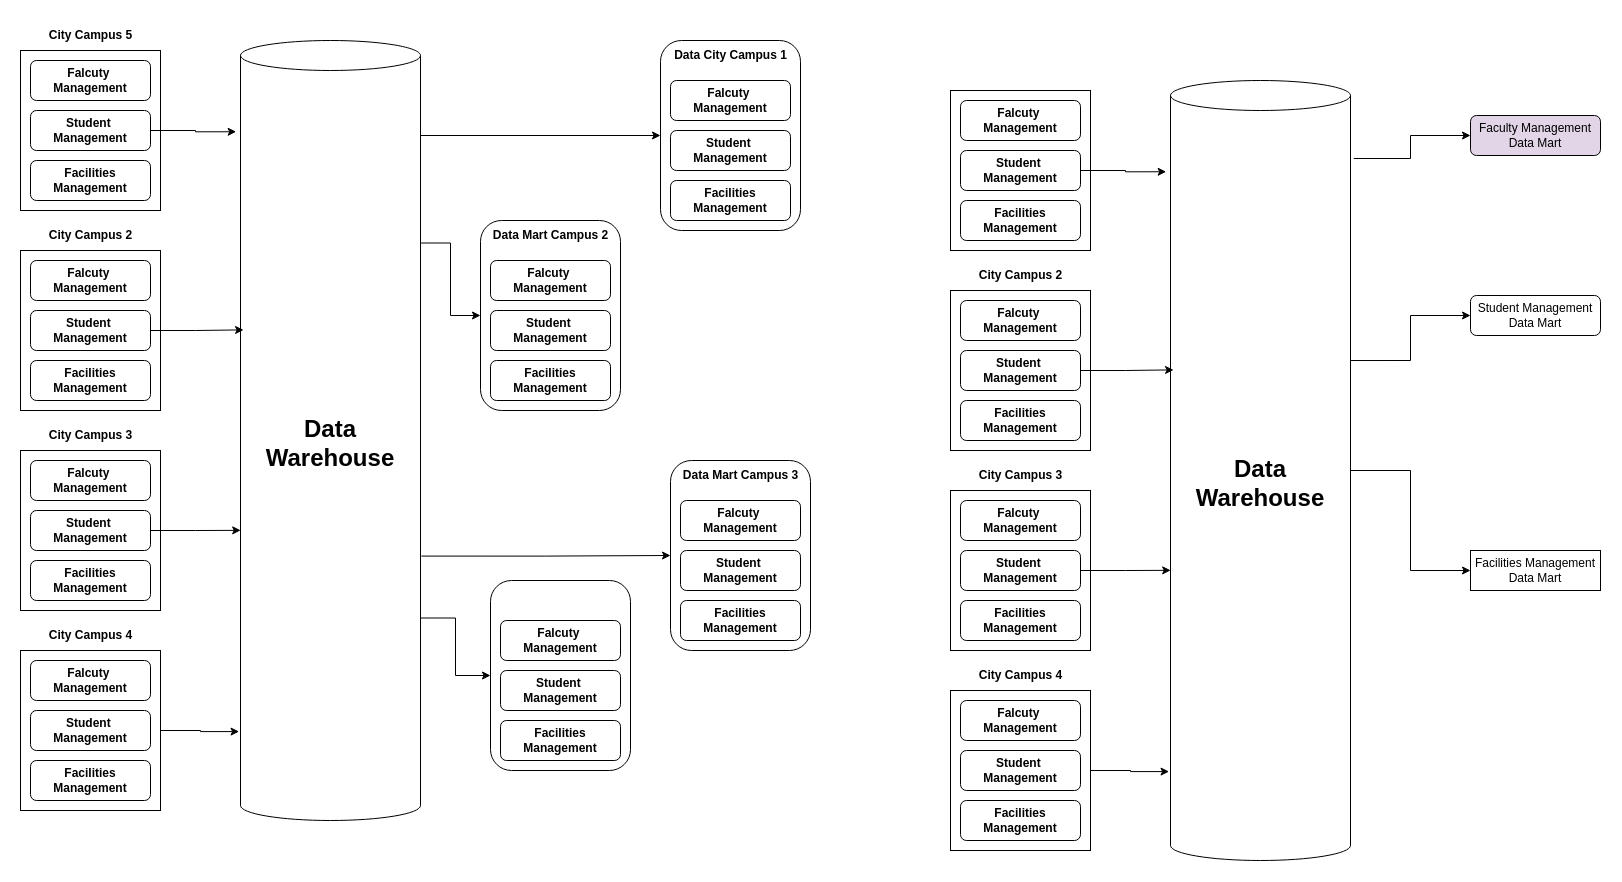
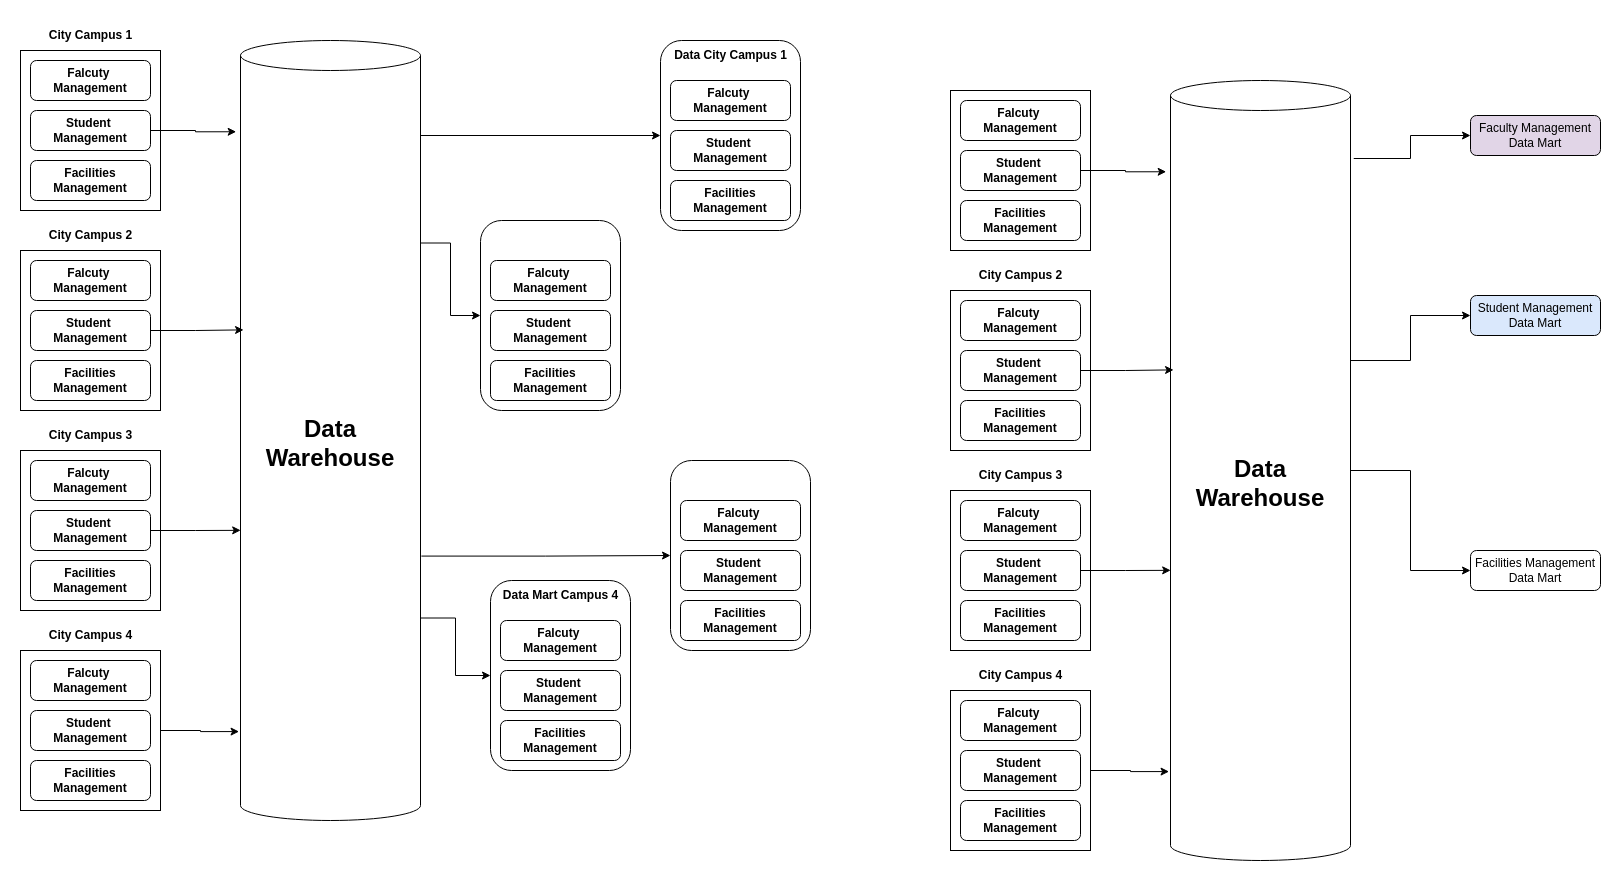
(91, 36) -> (91, 36)
(551, 236) -> none
(1536, 316) -> (1536, 316)
(741, 476) -> none
(1536, 571) -> (1536, 571)
none -> (561, 596)
